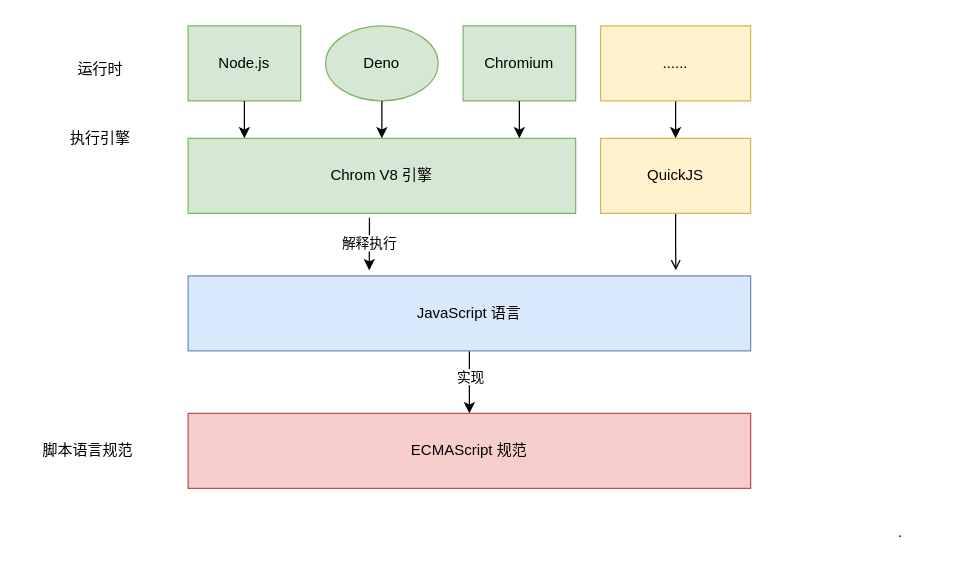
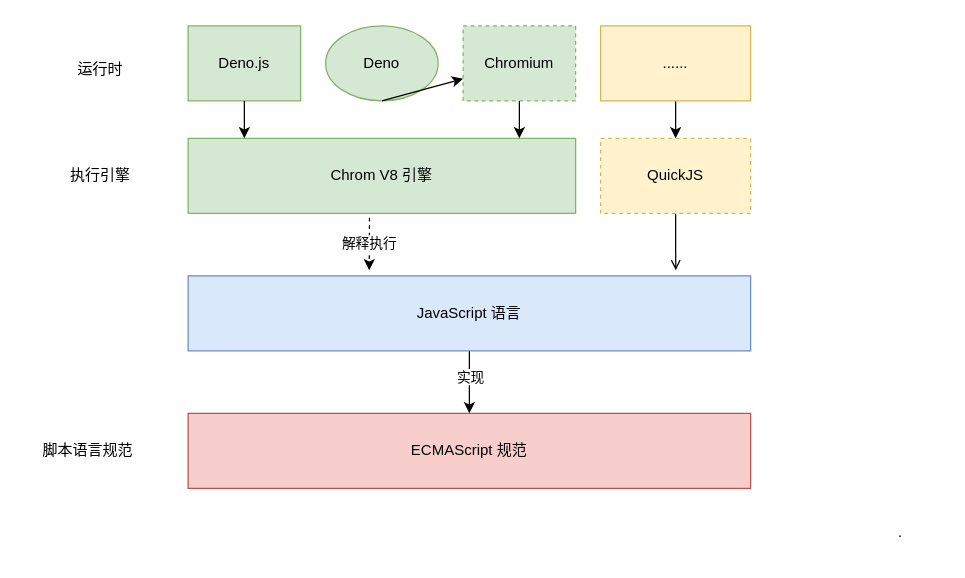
(244, 63) -> (244, 63)
(519, 63) -> (519, 63)
(382, 115) -> (419, 91)
(101, 138) -> (101, 176)
(676, 176) -> (676, 176)
(369, 227) -> (369, 227)
